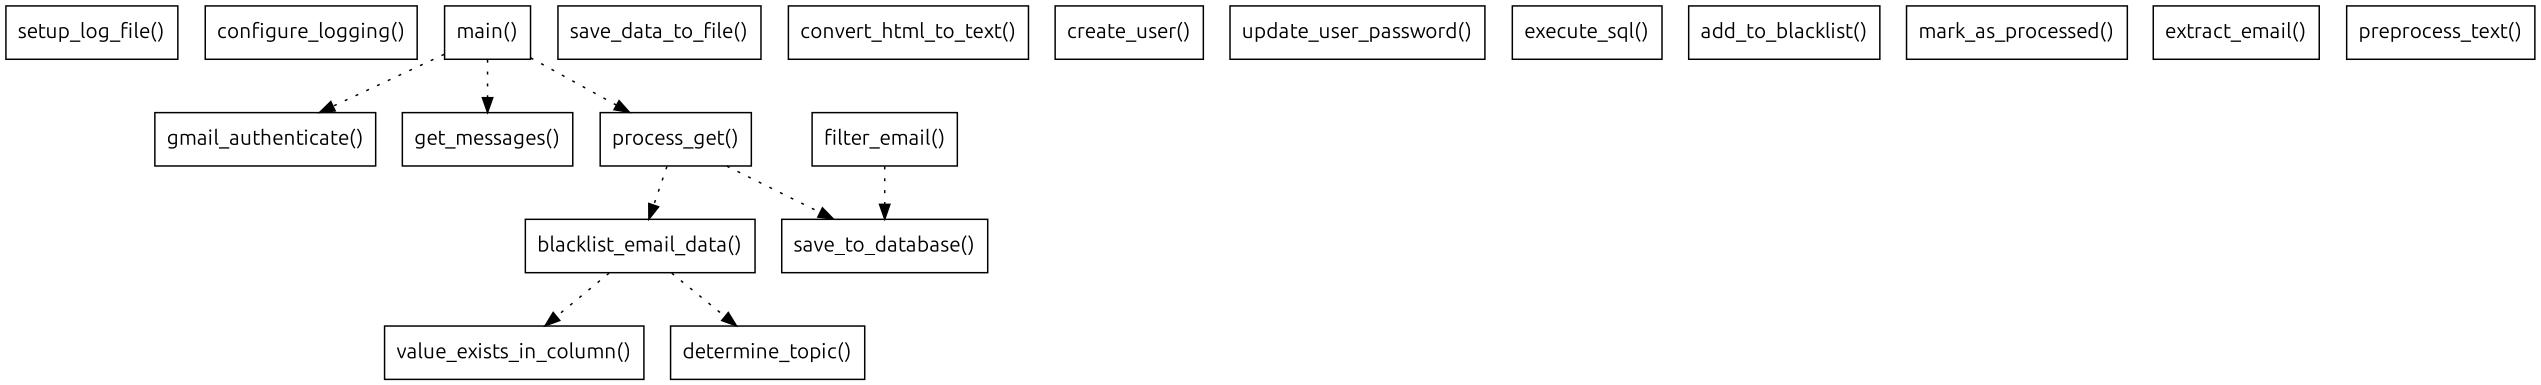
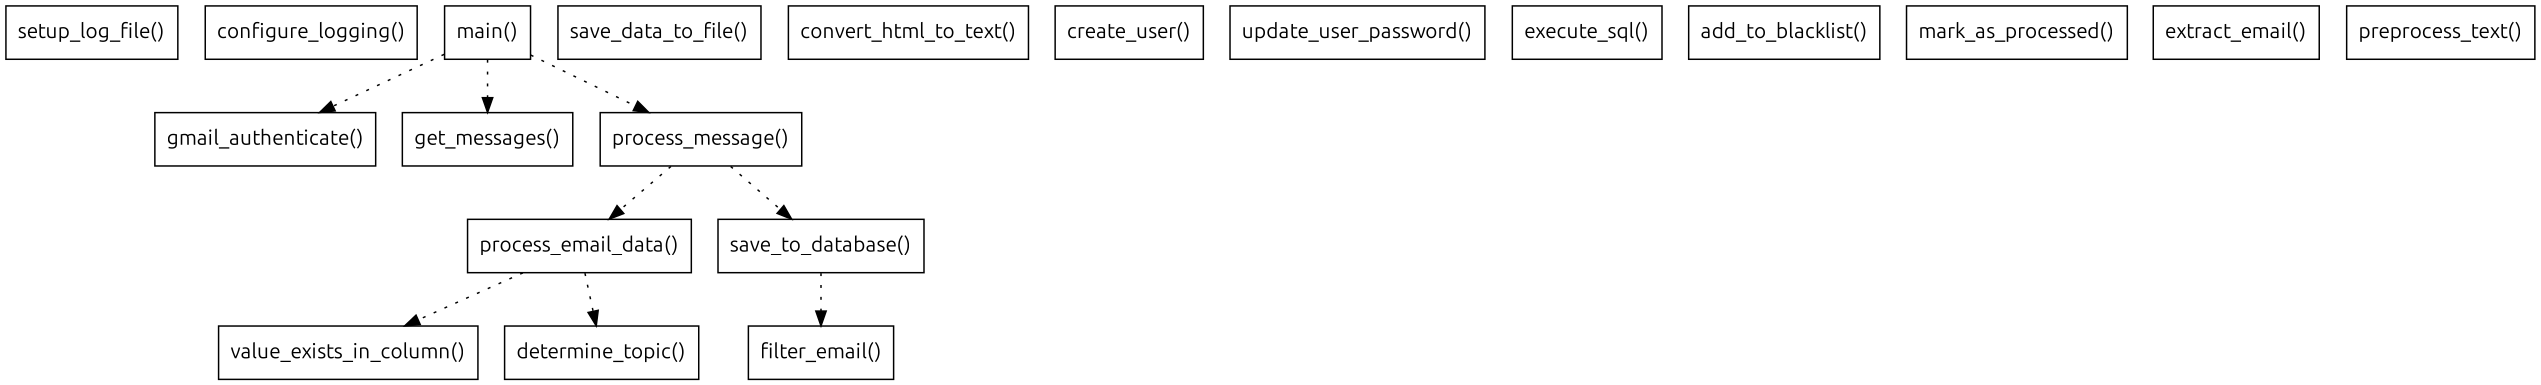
(676, 139) -> (701, 139)
(885, 185) -> (821, 292)
(640, 246) -> (579, 246)
